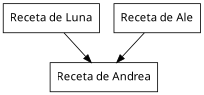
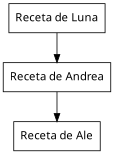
(133, 45) -> (57, 103)
